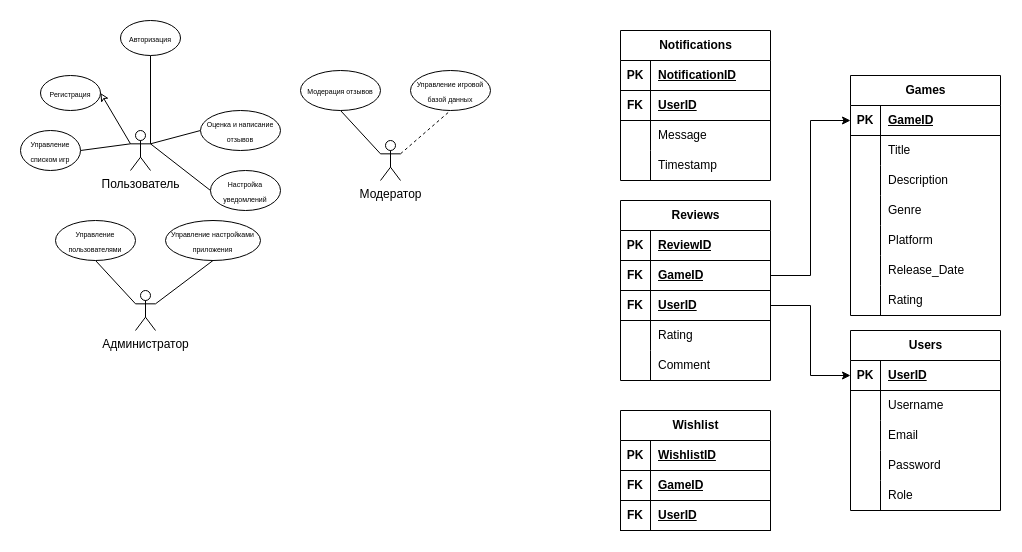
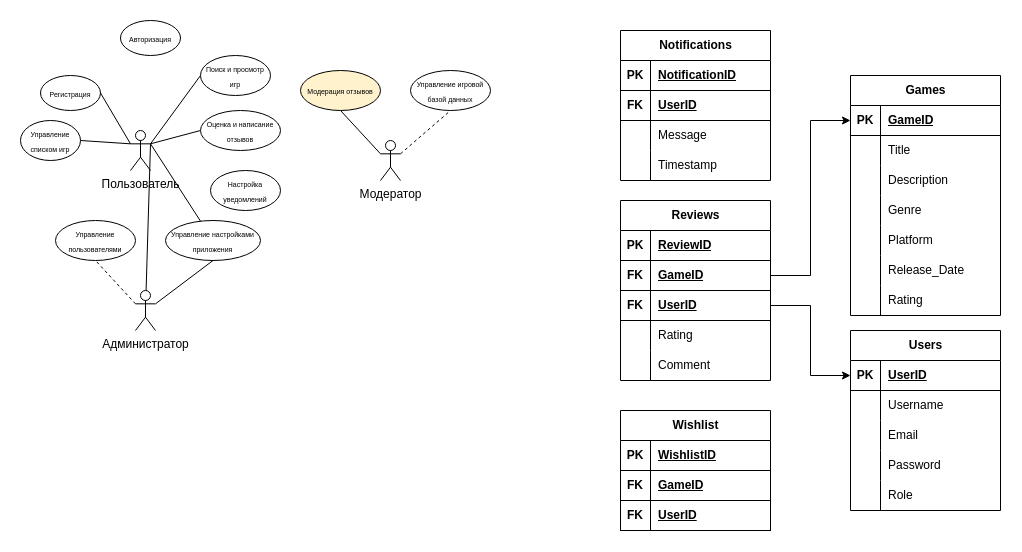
none -> (236, 76)
(341, 91) -> (341, 91)
(151, 98) -> (177, 184)
(104, 99) -> (103, 96)
none -> (176, 109)
(51, 151) -> (51, 141)
(183, 169) -> (148, 218)
(115, 281) -> (115, 281)
